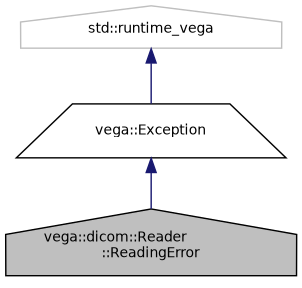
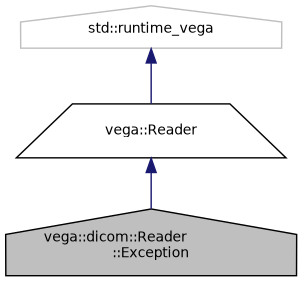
(151, 131) -> (151, 131)
(151, 246) -> (151, 246)
